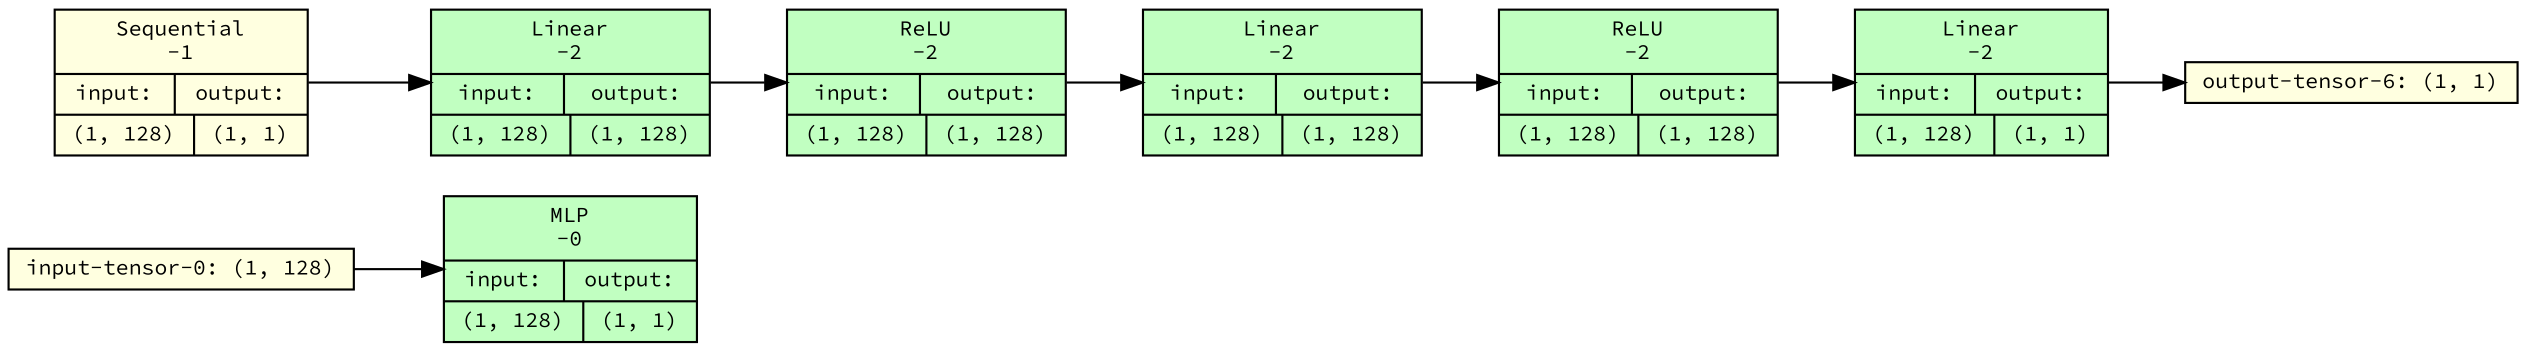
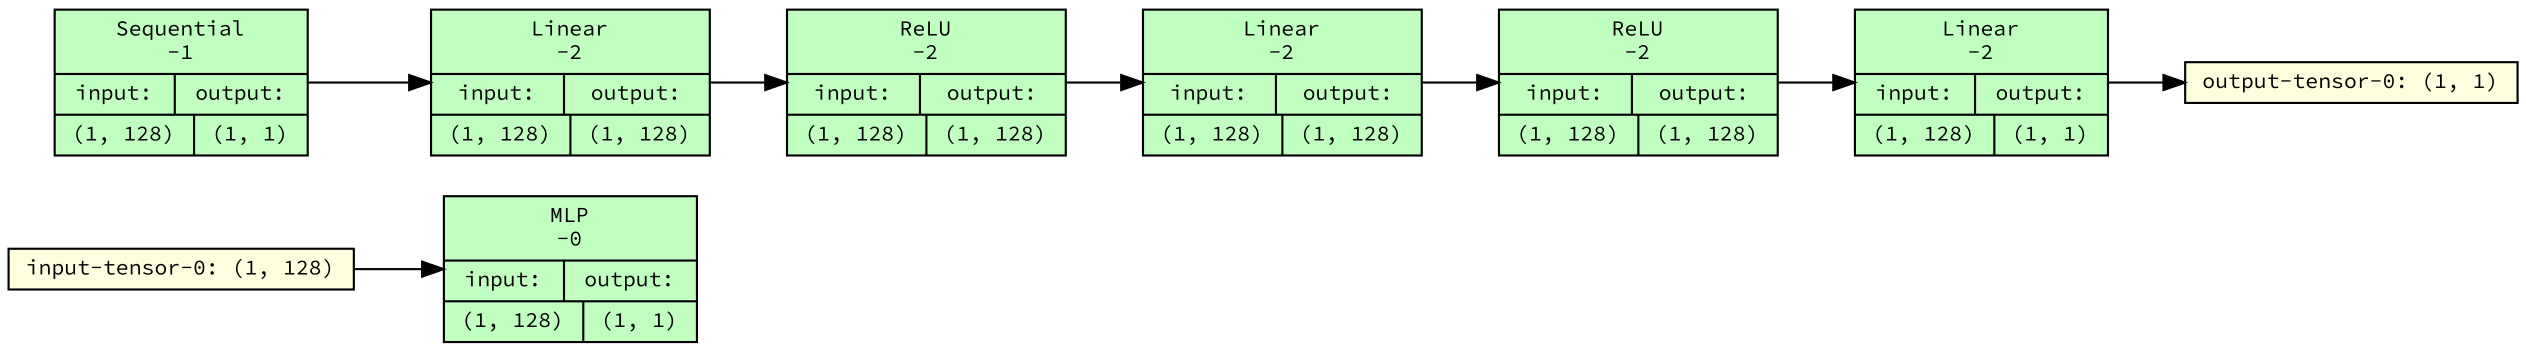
(181, 83) -> (181, 83)
(2351, 83) -> (2351, 83)
